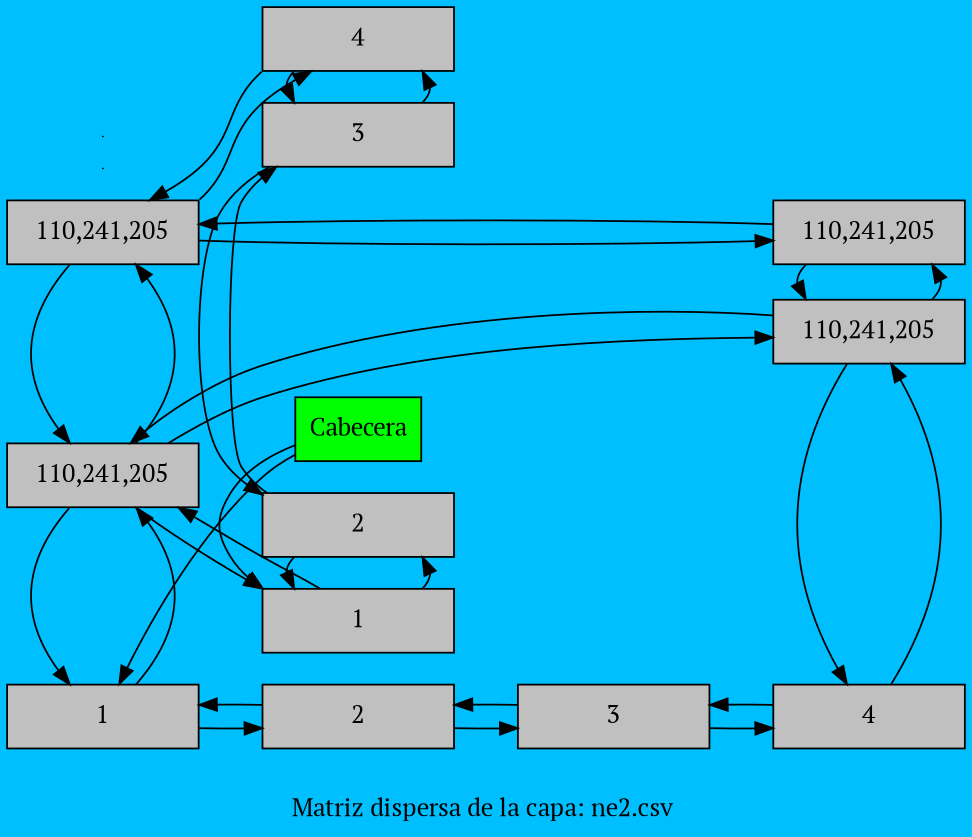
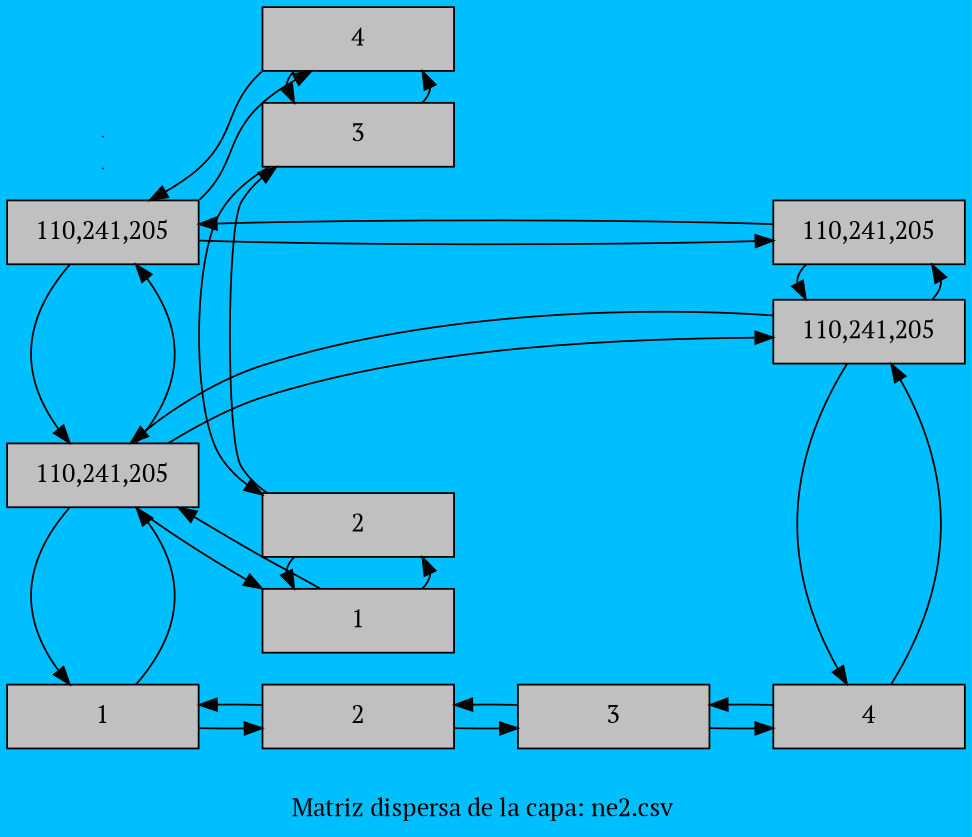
(358, 429) -> none
